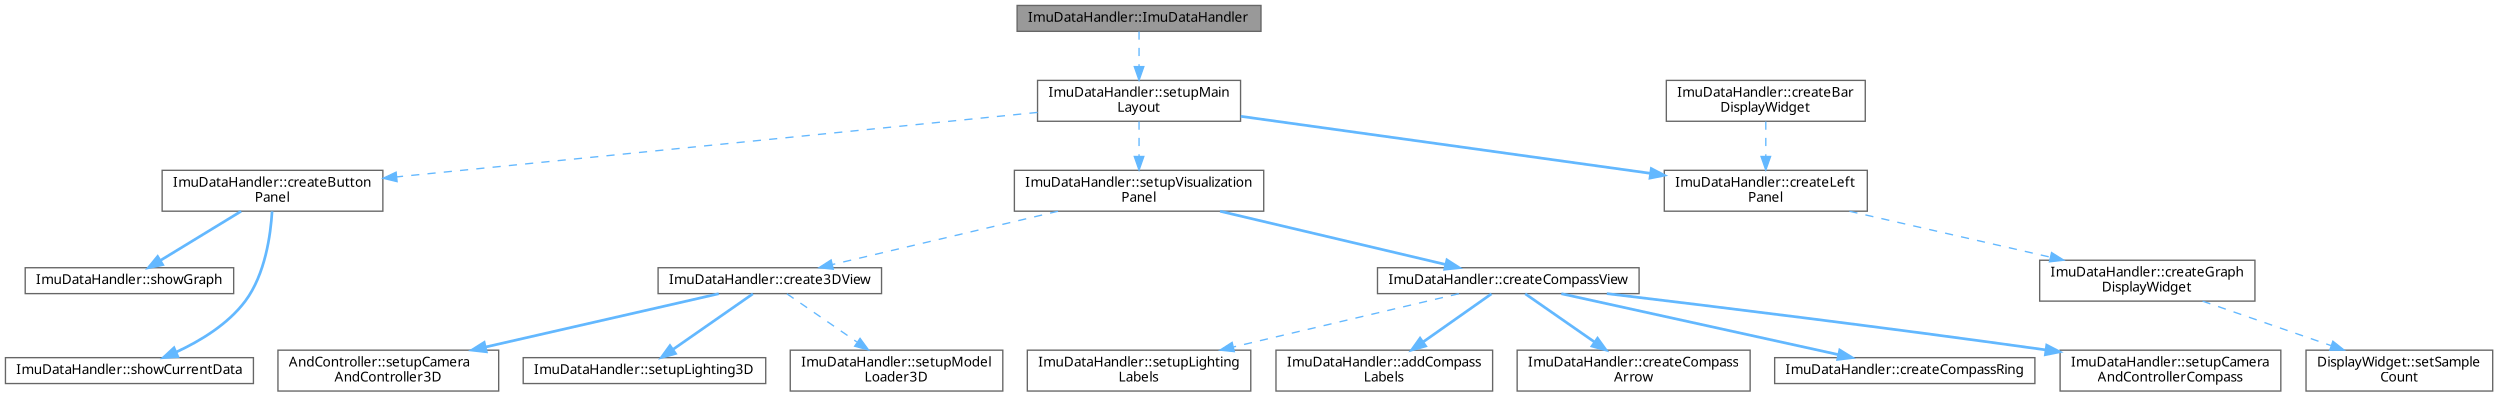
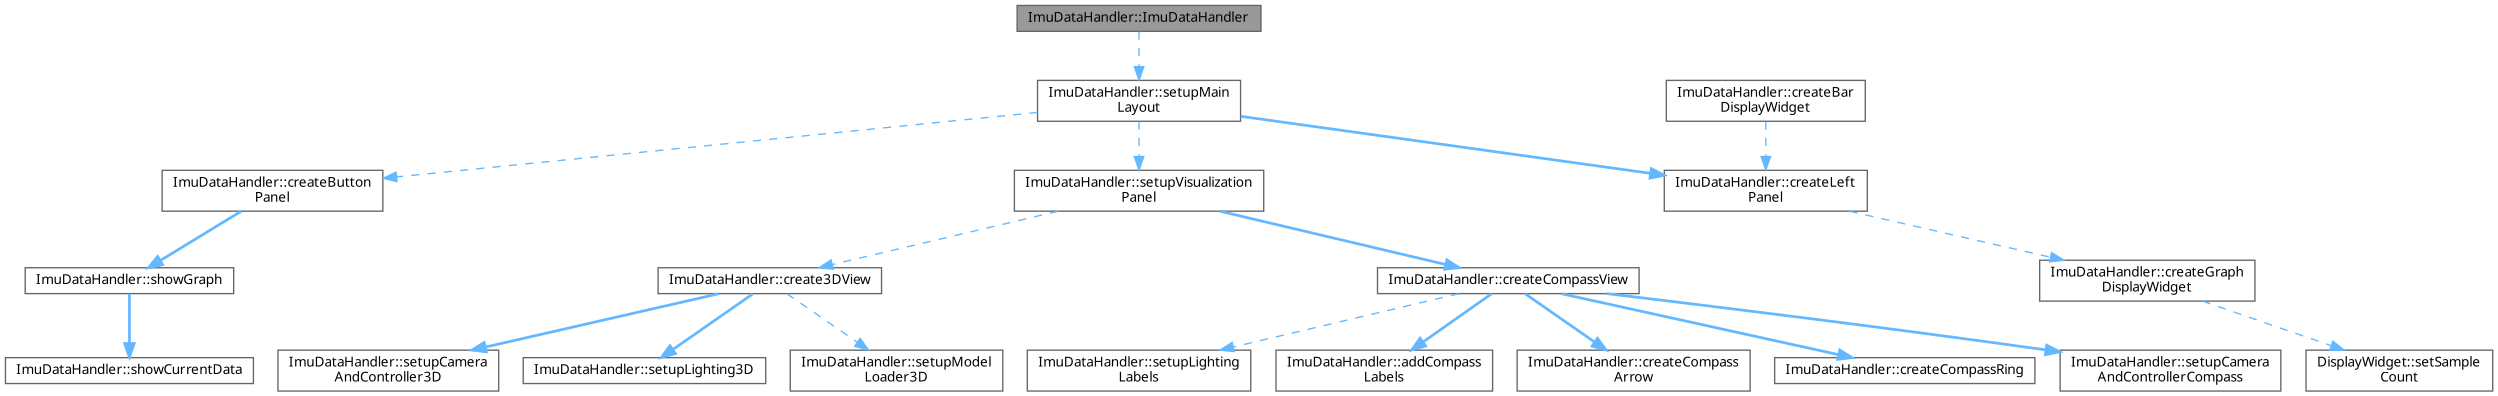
(247, 298) -> (129, 318)
(388, 371) -> (388, 371)
